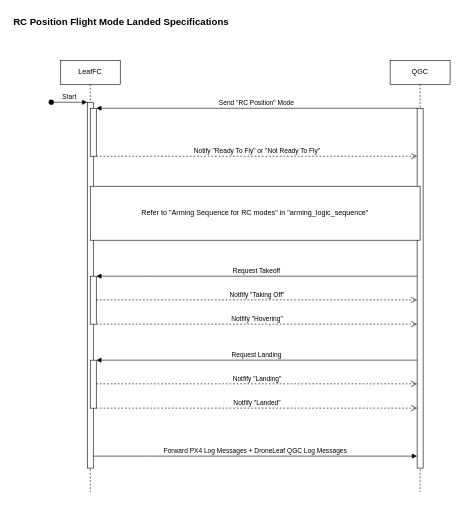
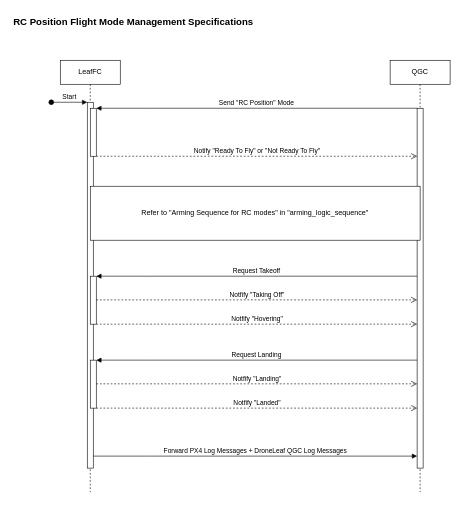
(119, 22) -> (130, 22)
